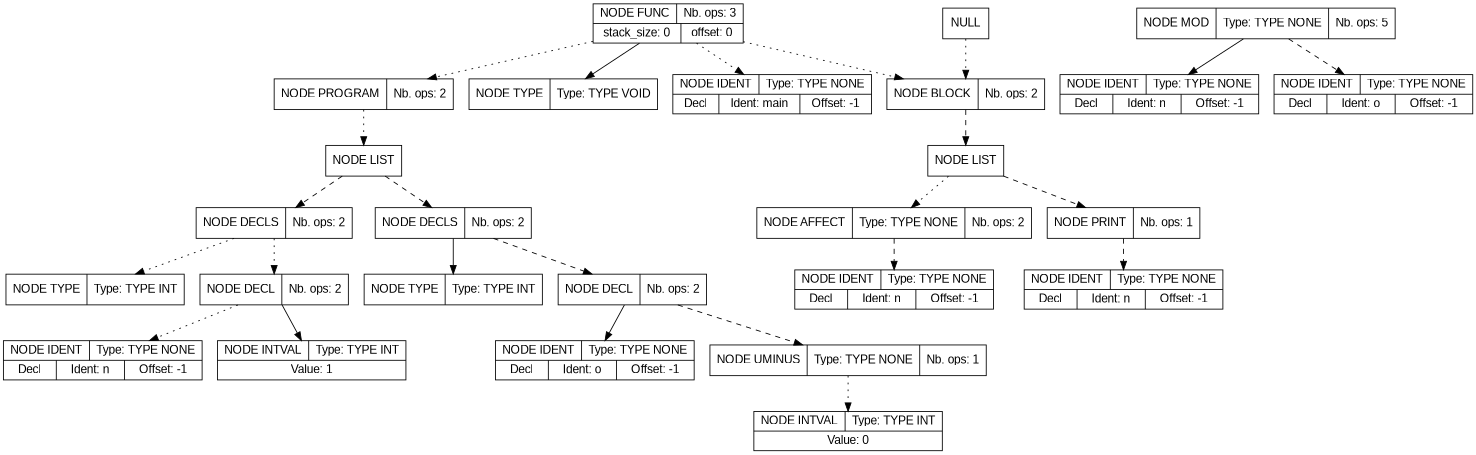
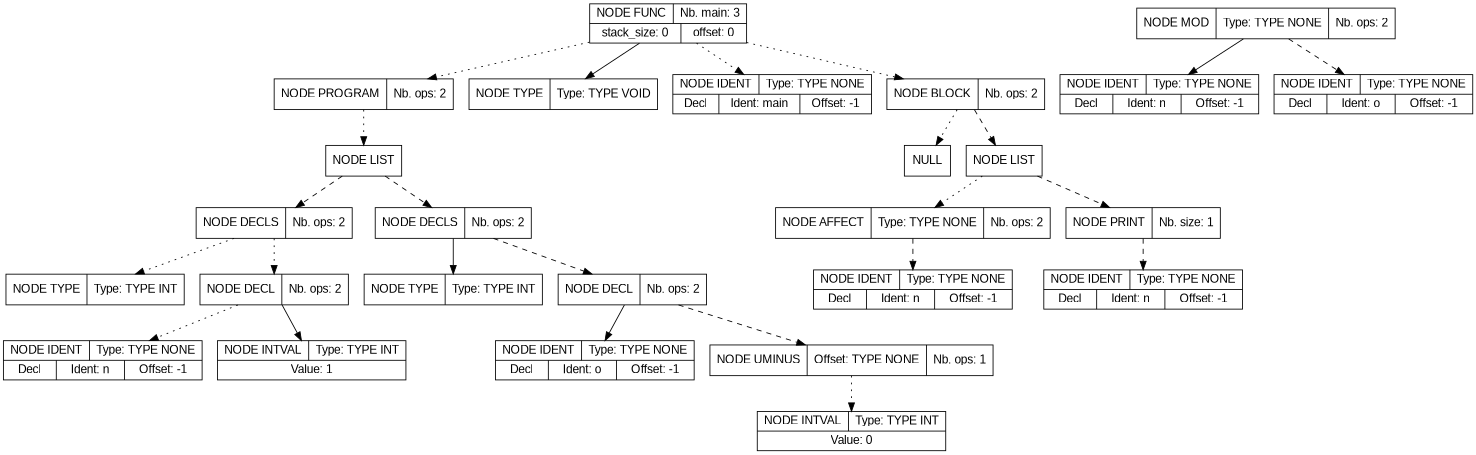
(710, 13) -> (710, 13)
(1362, 23) -> (1362, 23)
(966, 55) -> (949, 124)
(1167, 223) -> (1186, 223)
(863, 360) -> (867, 360)
